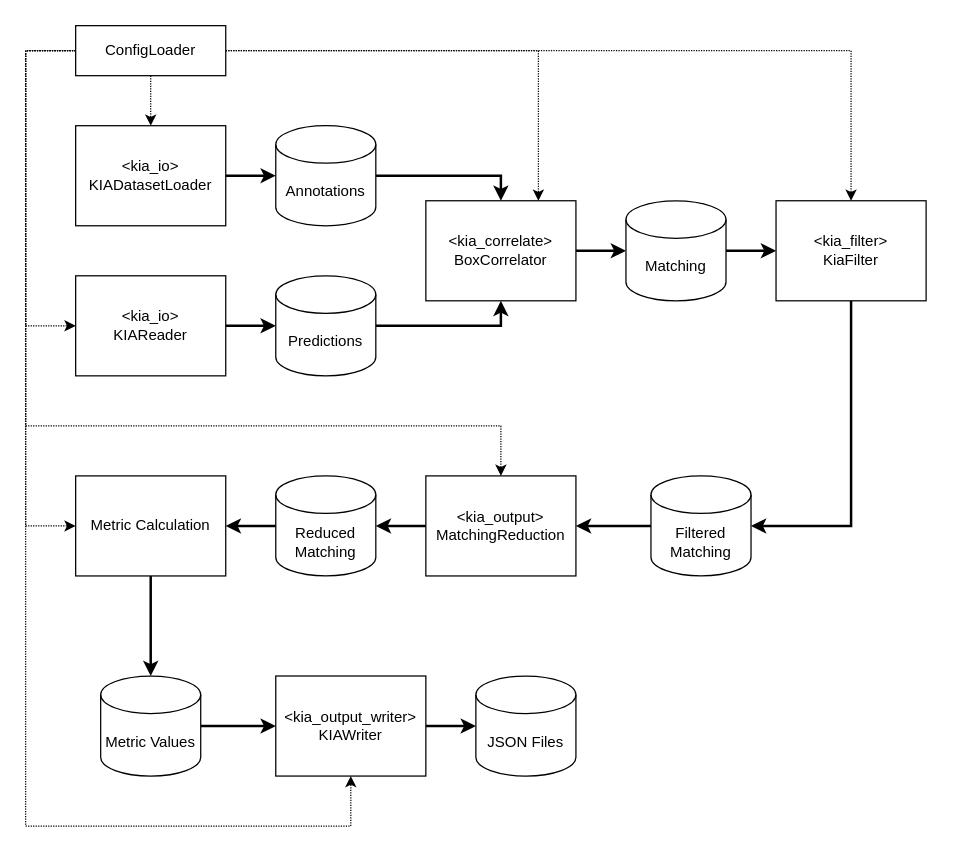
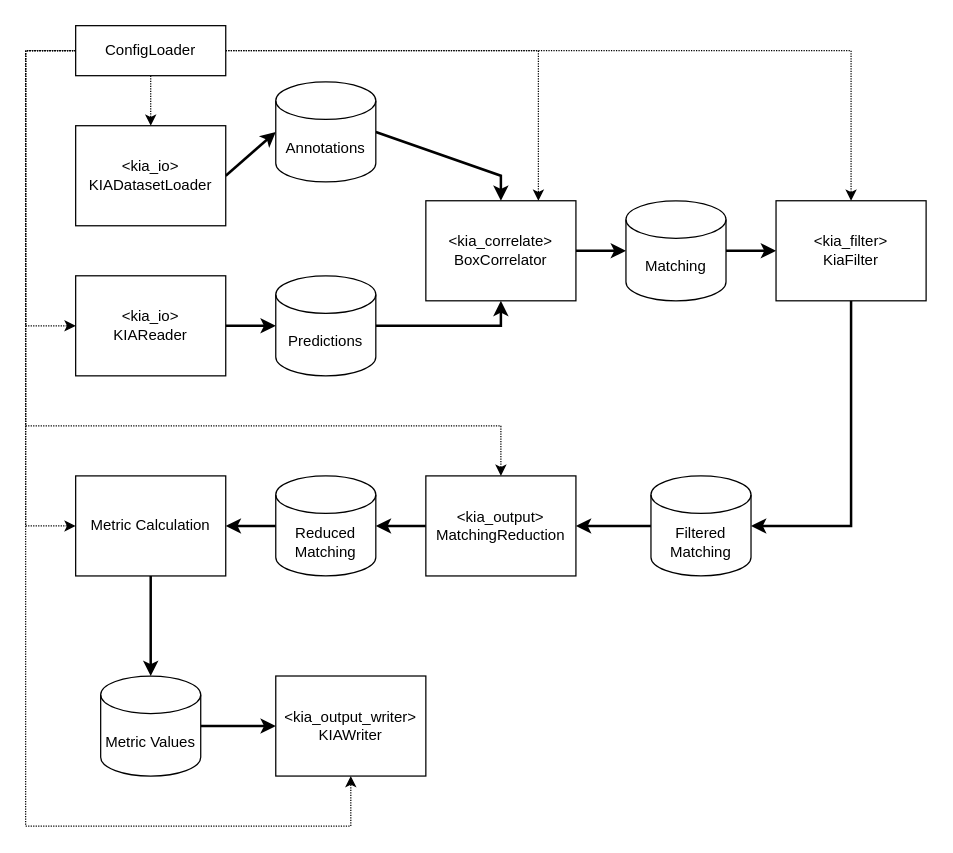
(326, 176) -> (326, 132)
(445, 726) -> none
(526, 726) -> none
